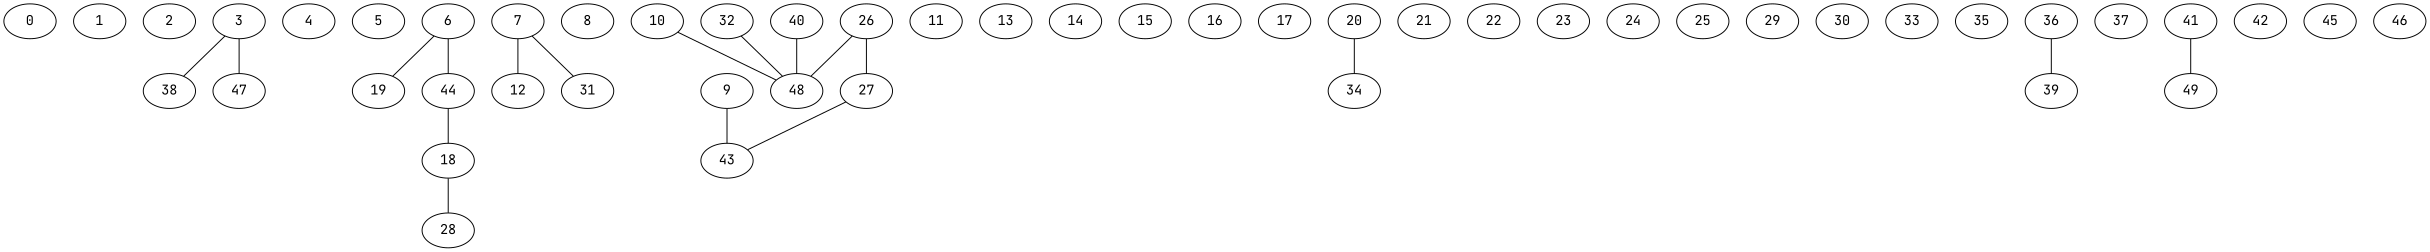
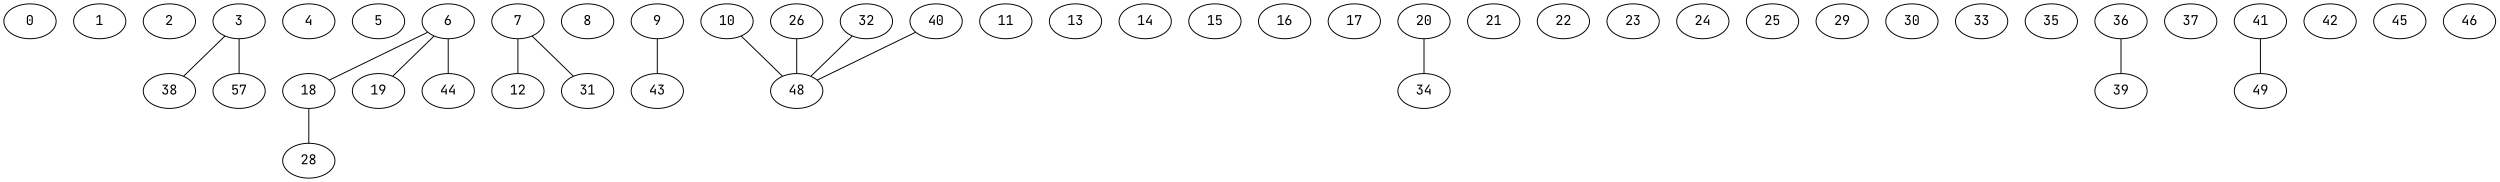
(239, 91) -> (239, 91)
(866, 91) -> none
(448, 126) -> (379, 56)
